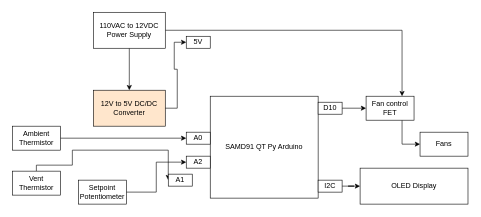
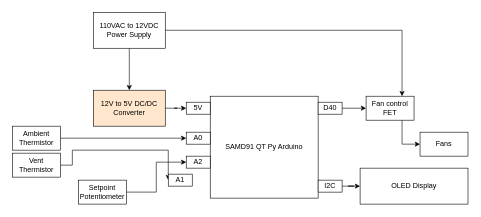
(198, 42) -> (198, 108)
(330, 108) -> (330, 108)
(36, 183) -> (36, 165)
